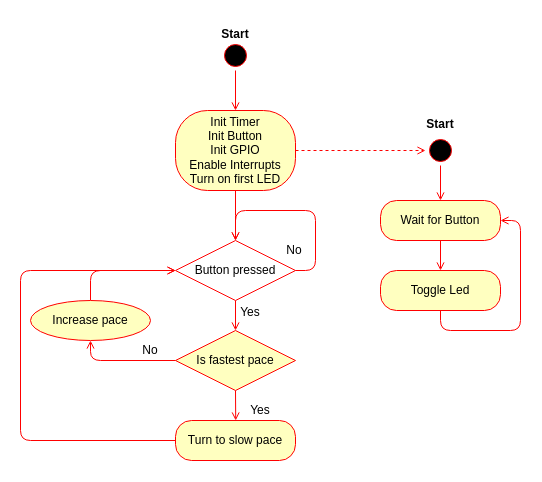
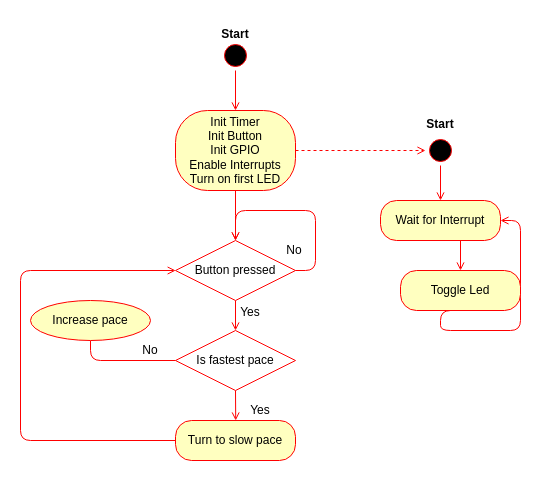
(441, 221) -> (441, 221)
(91, 288) -> none
(441, 291) -> (461, 291)
(91, 346) -> (91, 346)
(236, 361) -> (236, 361)
